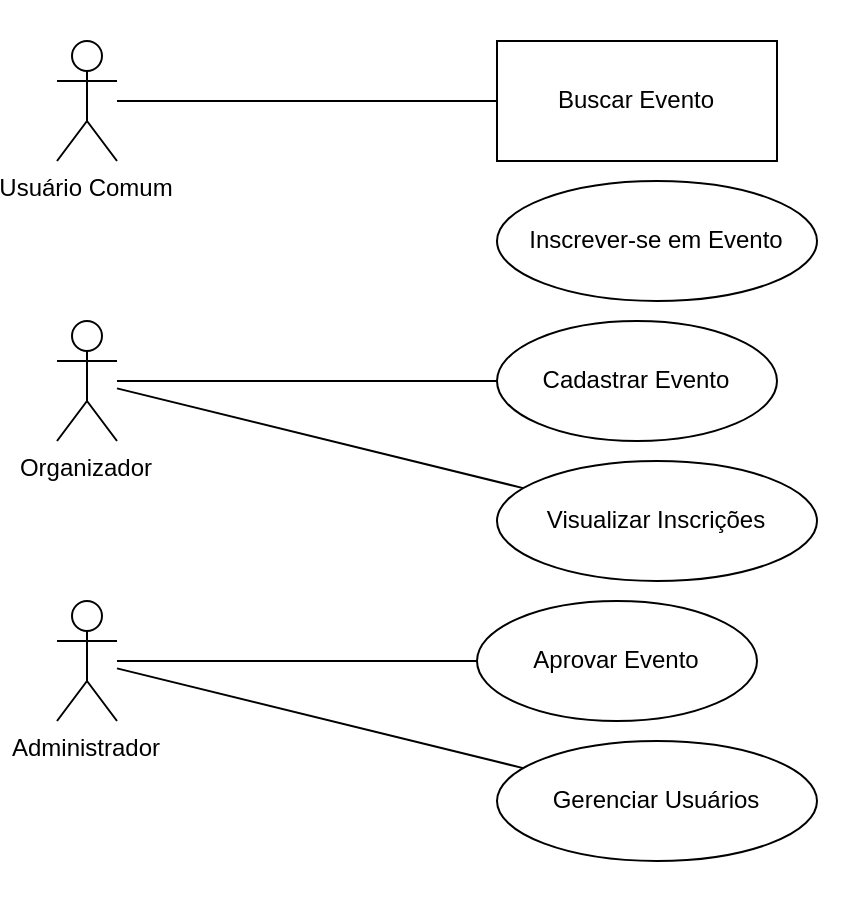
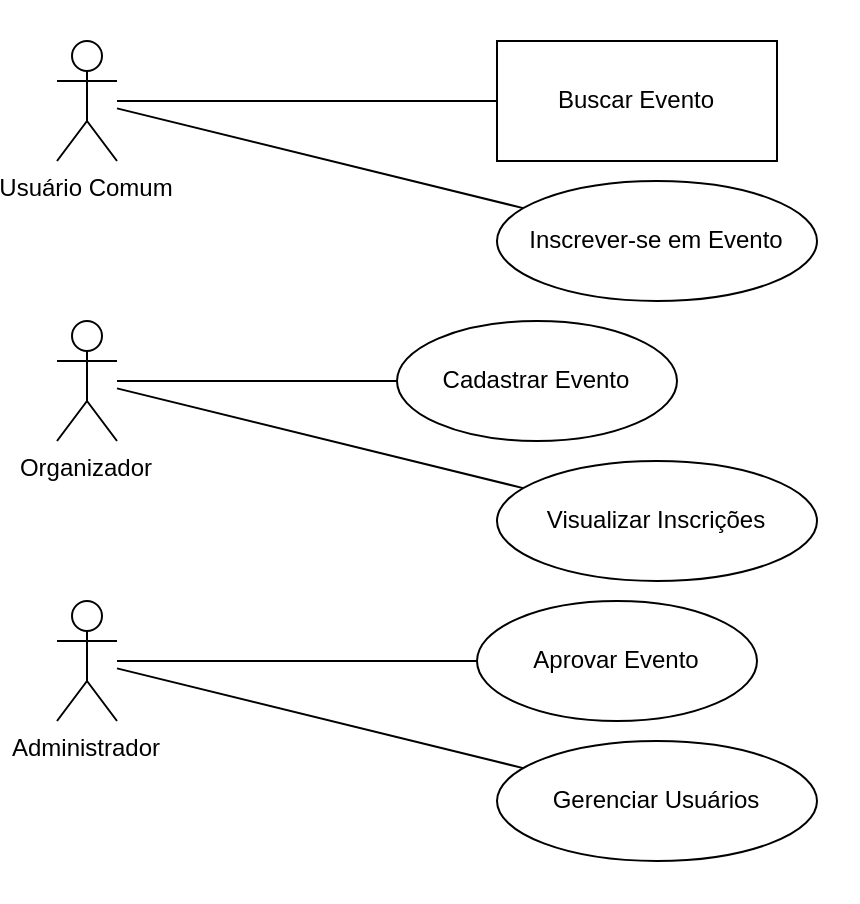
none -> (320, 158)
(637, 381) -> (537, 381)
